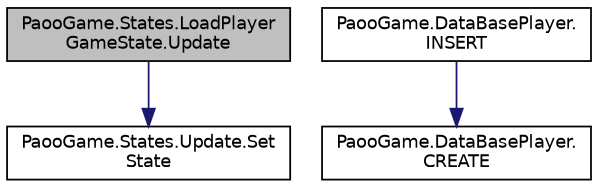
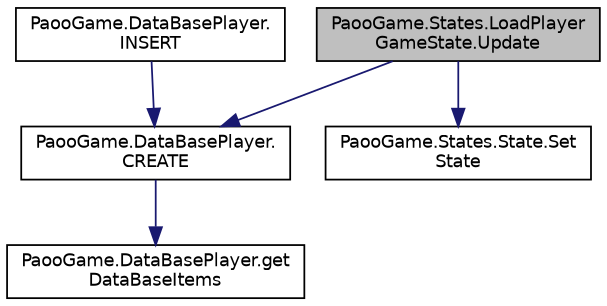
none -> (315, 91)
(149, 153) -> (458, 153)
none -> (156, 272)
